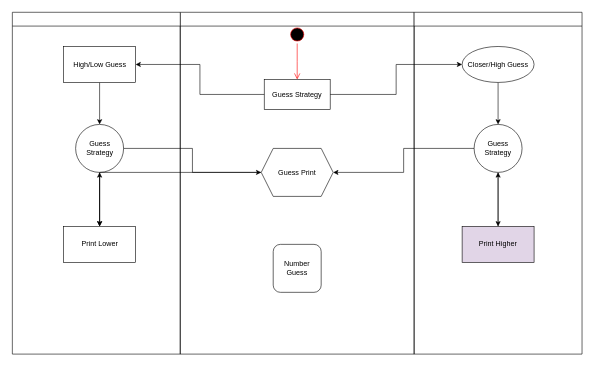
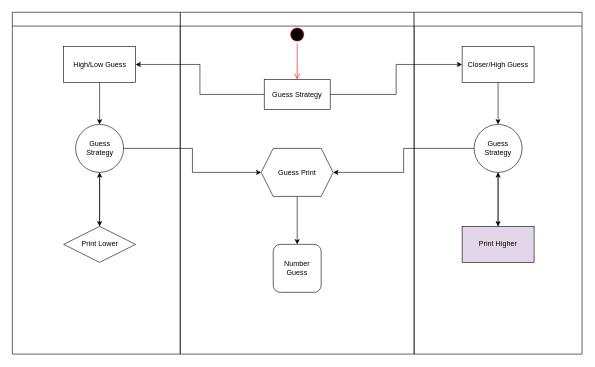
(498, 65) -> (498, 65)
(146, 173) -> (297, 239)
(100, 245) -> (100, 245)
